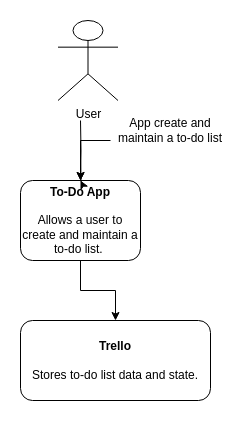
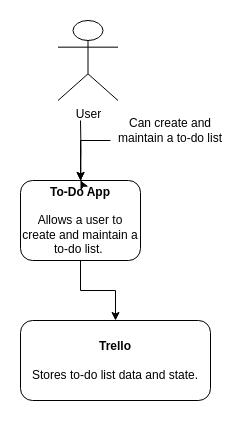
(171, 131) -> (171, 131)
